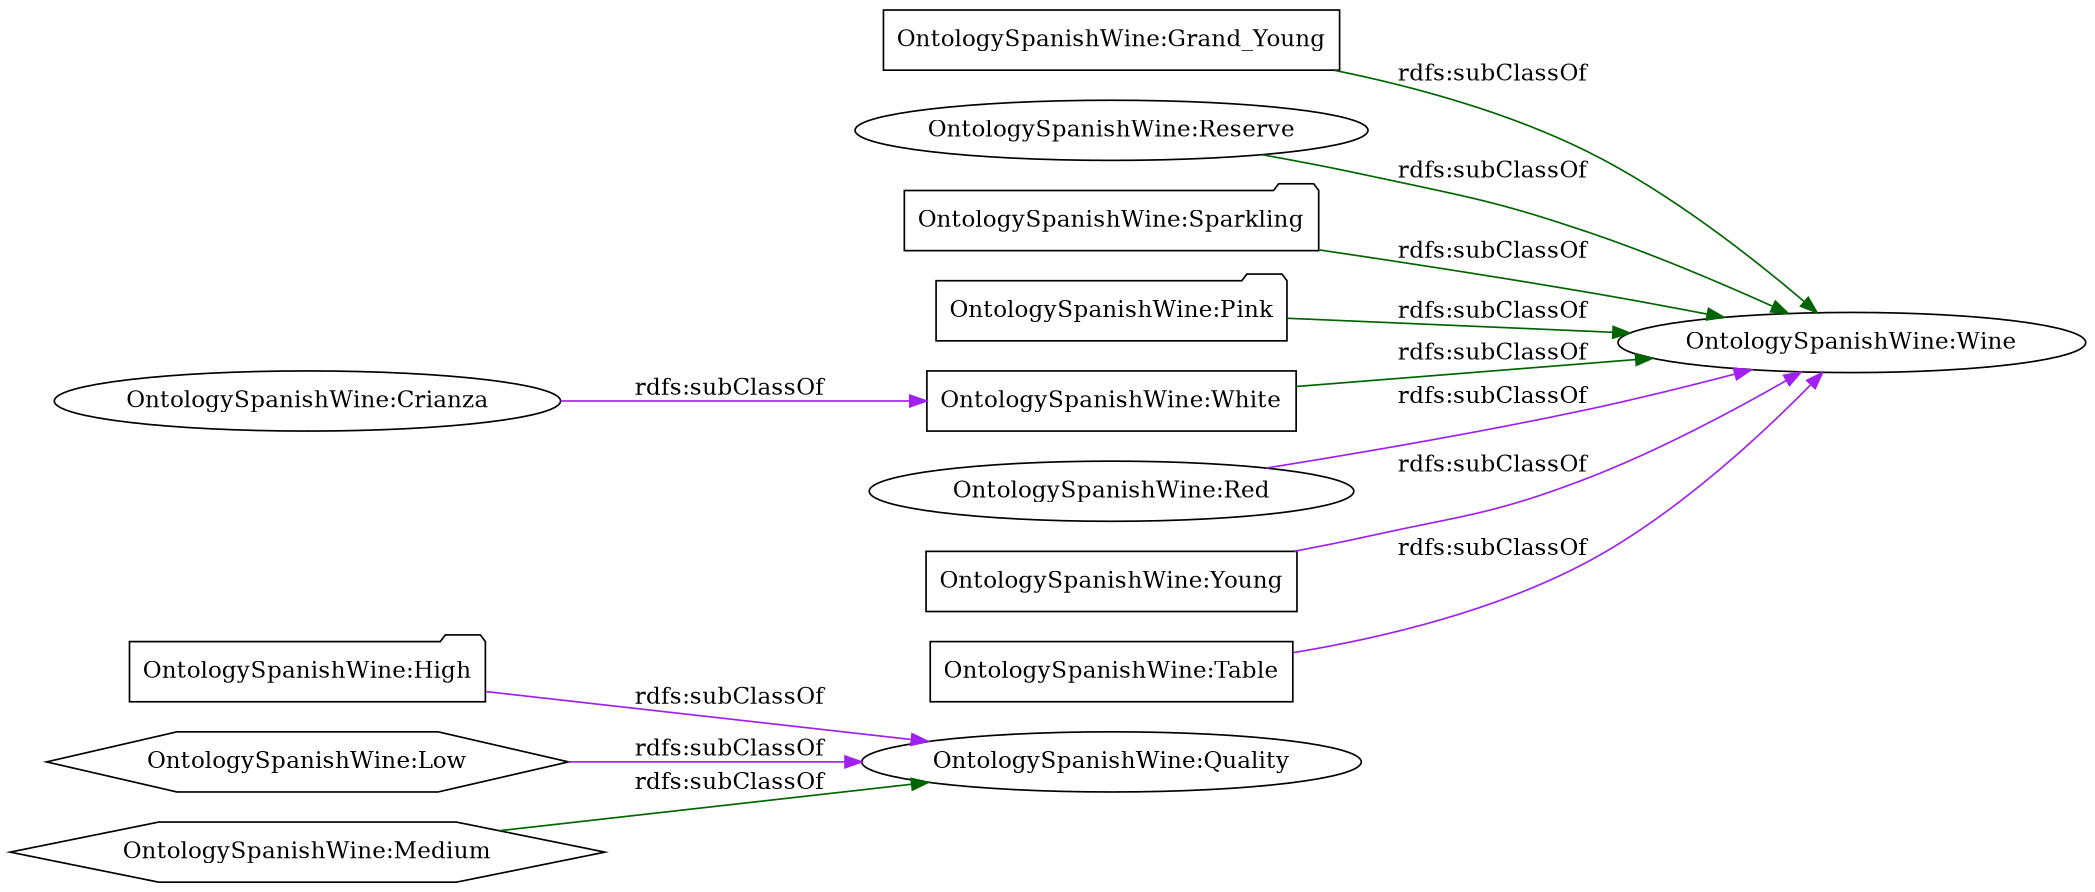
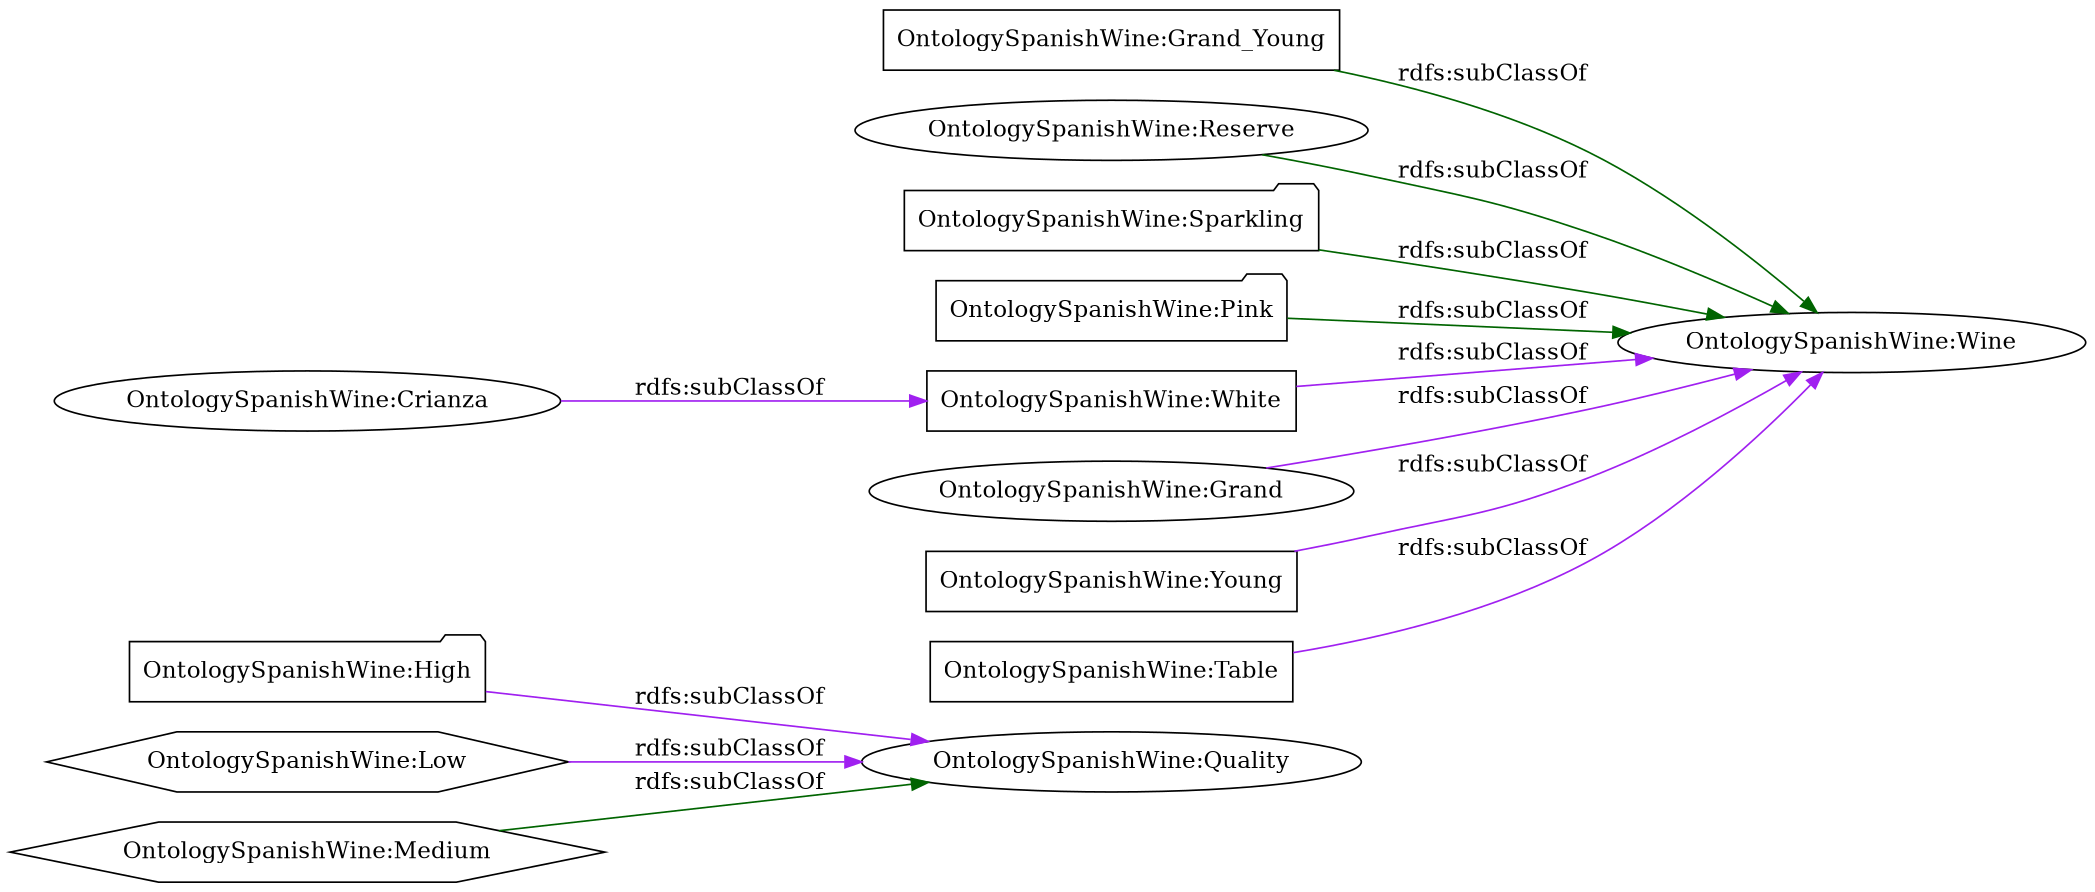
(1466, 373) -> (1466, 373)
(1112, 491) -> (1112, 491)
